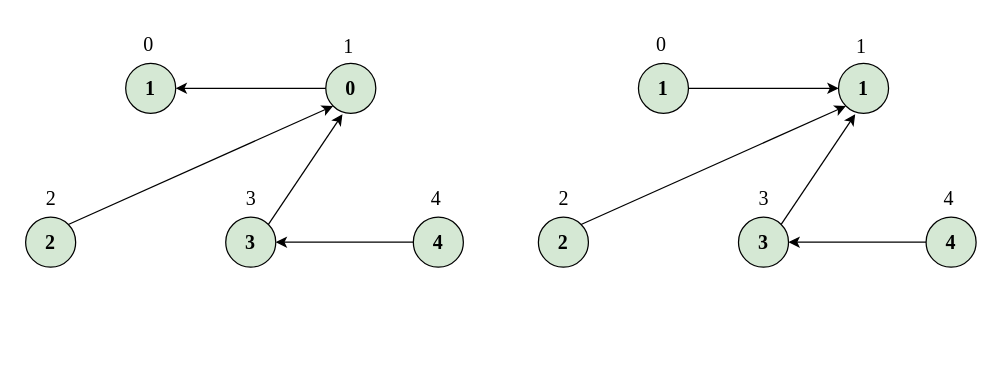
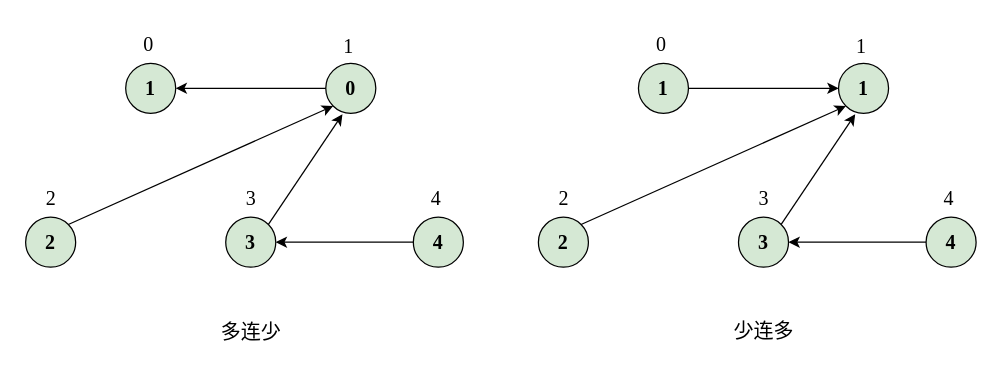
none -> (763, 331)
none -> (251, 332)
